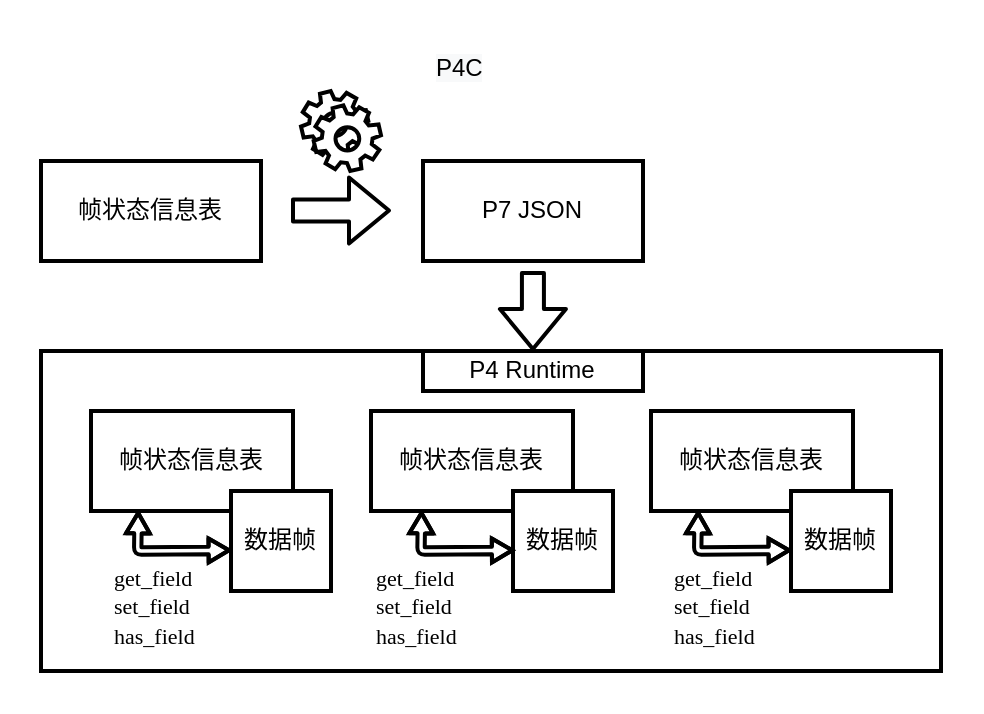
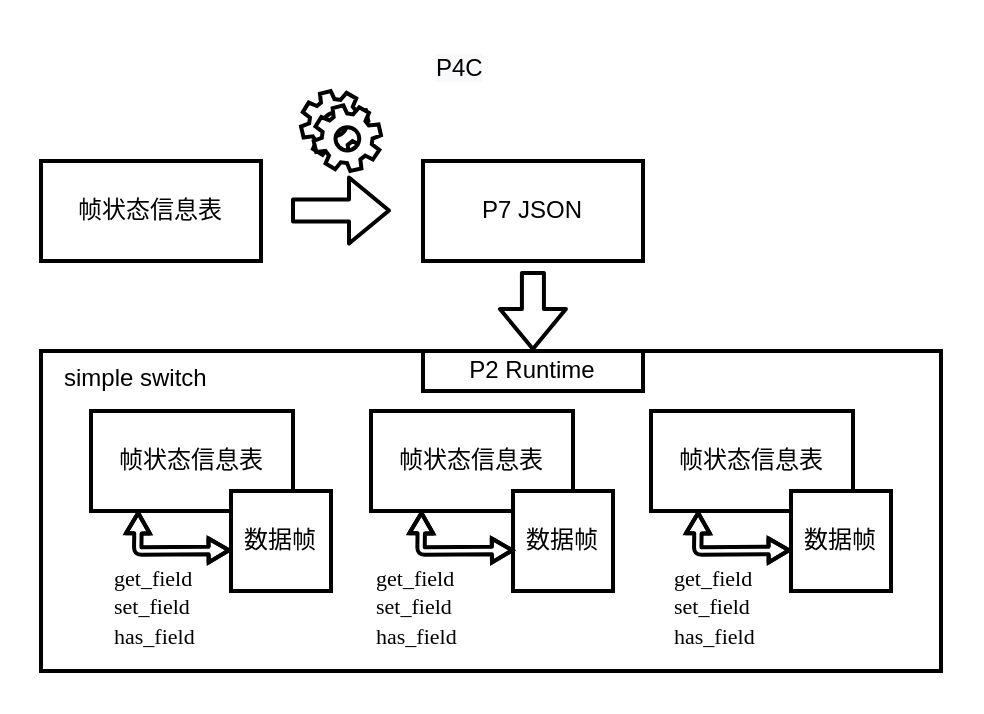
(533, 371) -> (533, 371)
none -> (161, 381)
